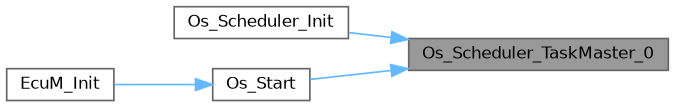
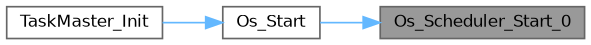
(261, 23) -> none
(539, 54) -> (482, 23)
(60, 85) -> (85, 23)
